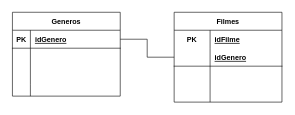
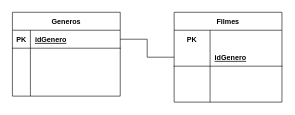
(246, 39) -> none
